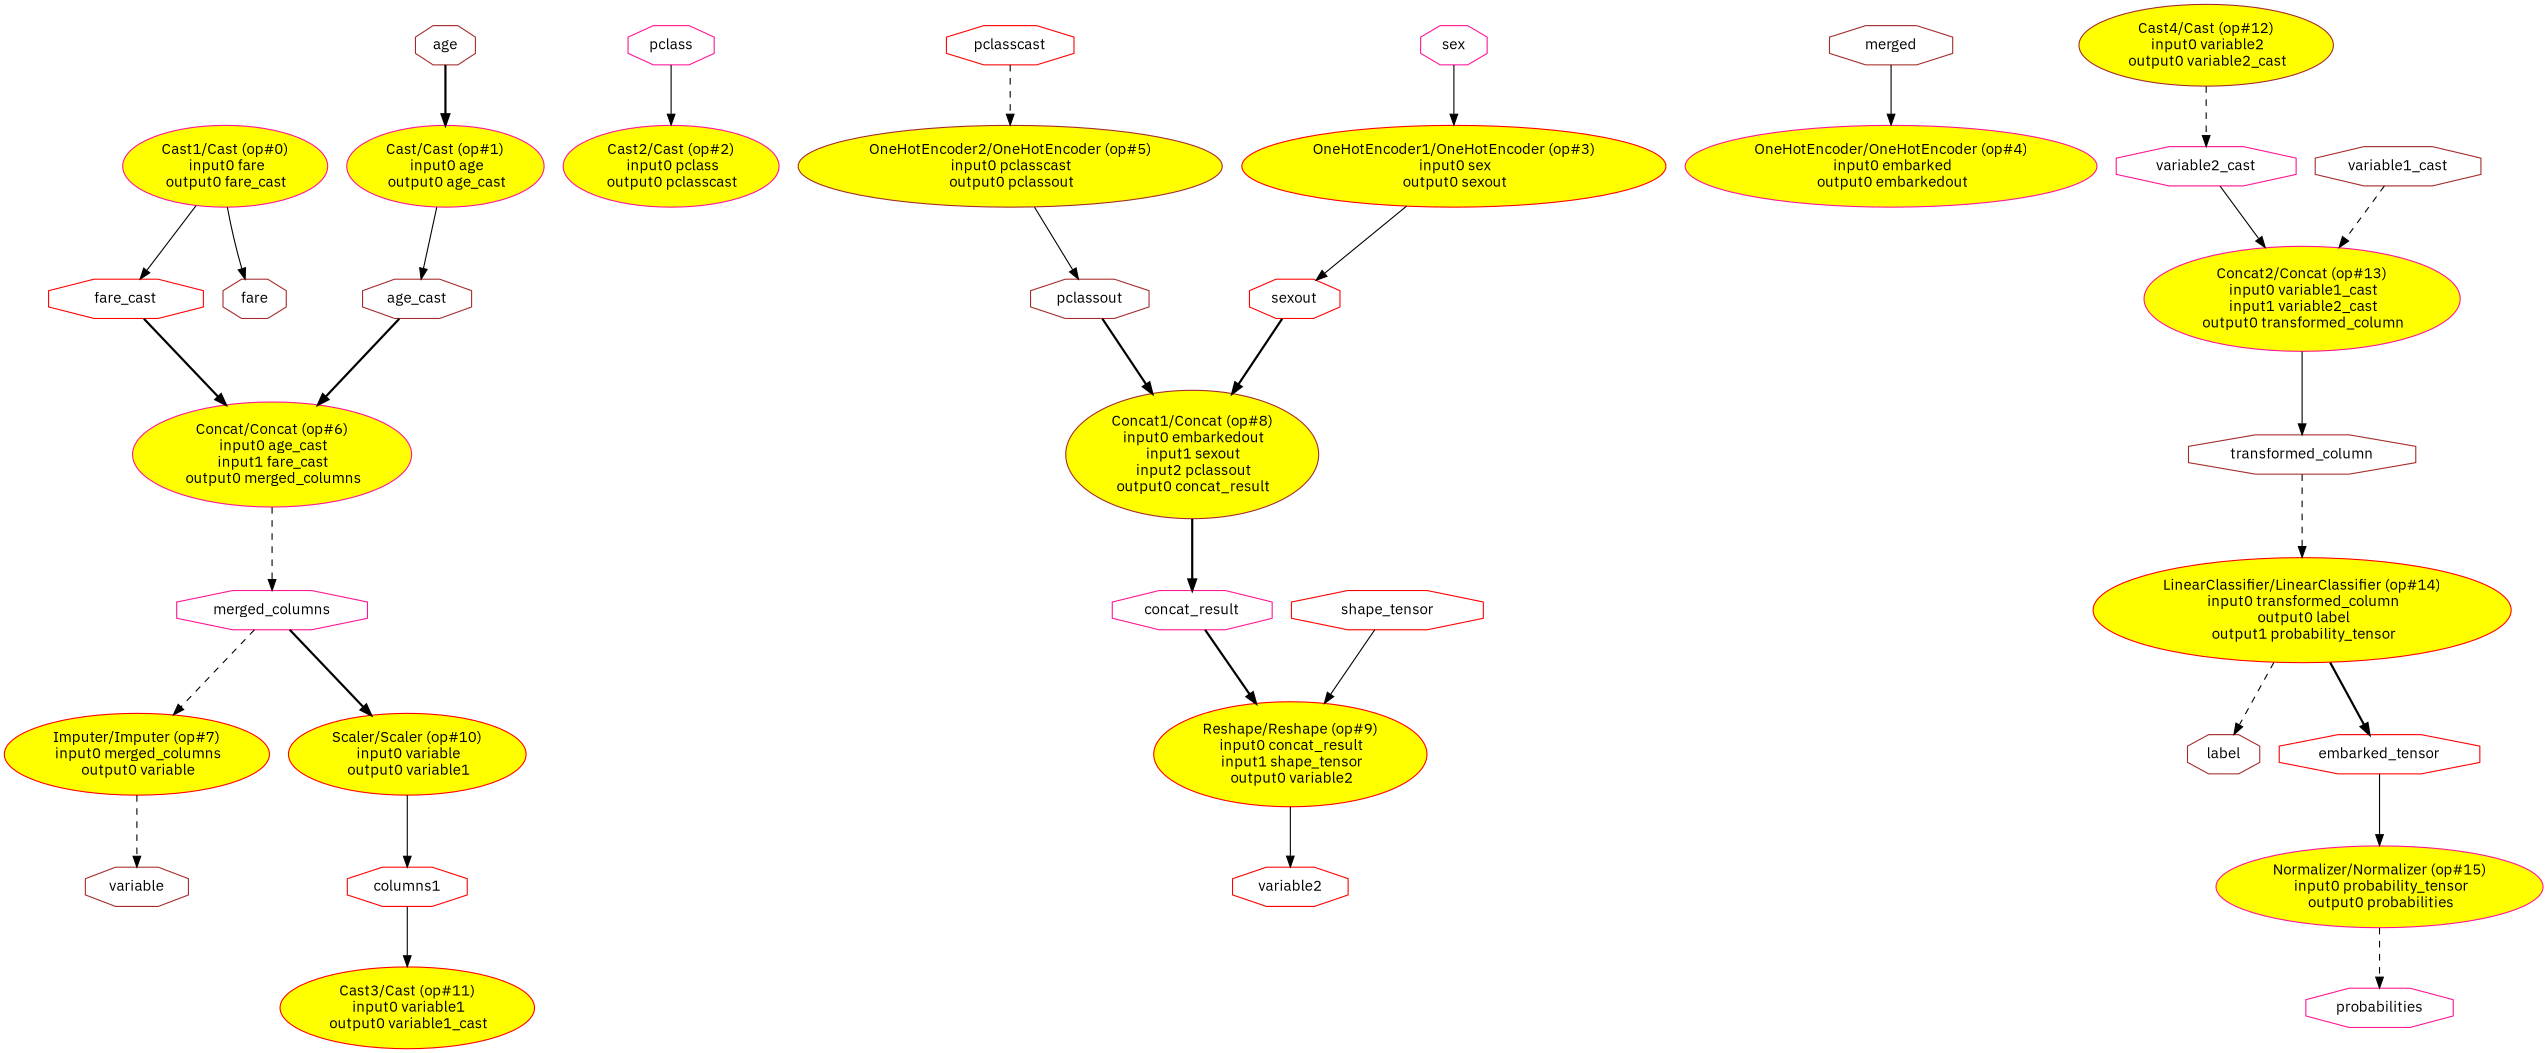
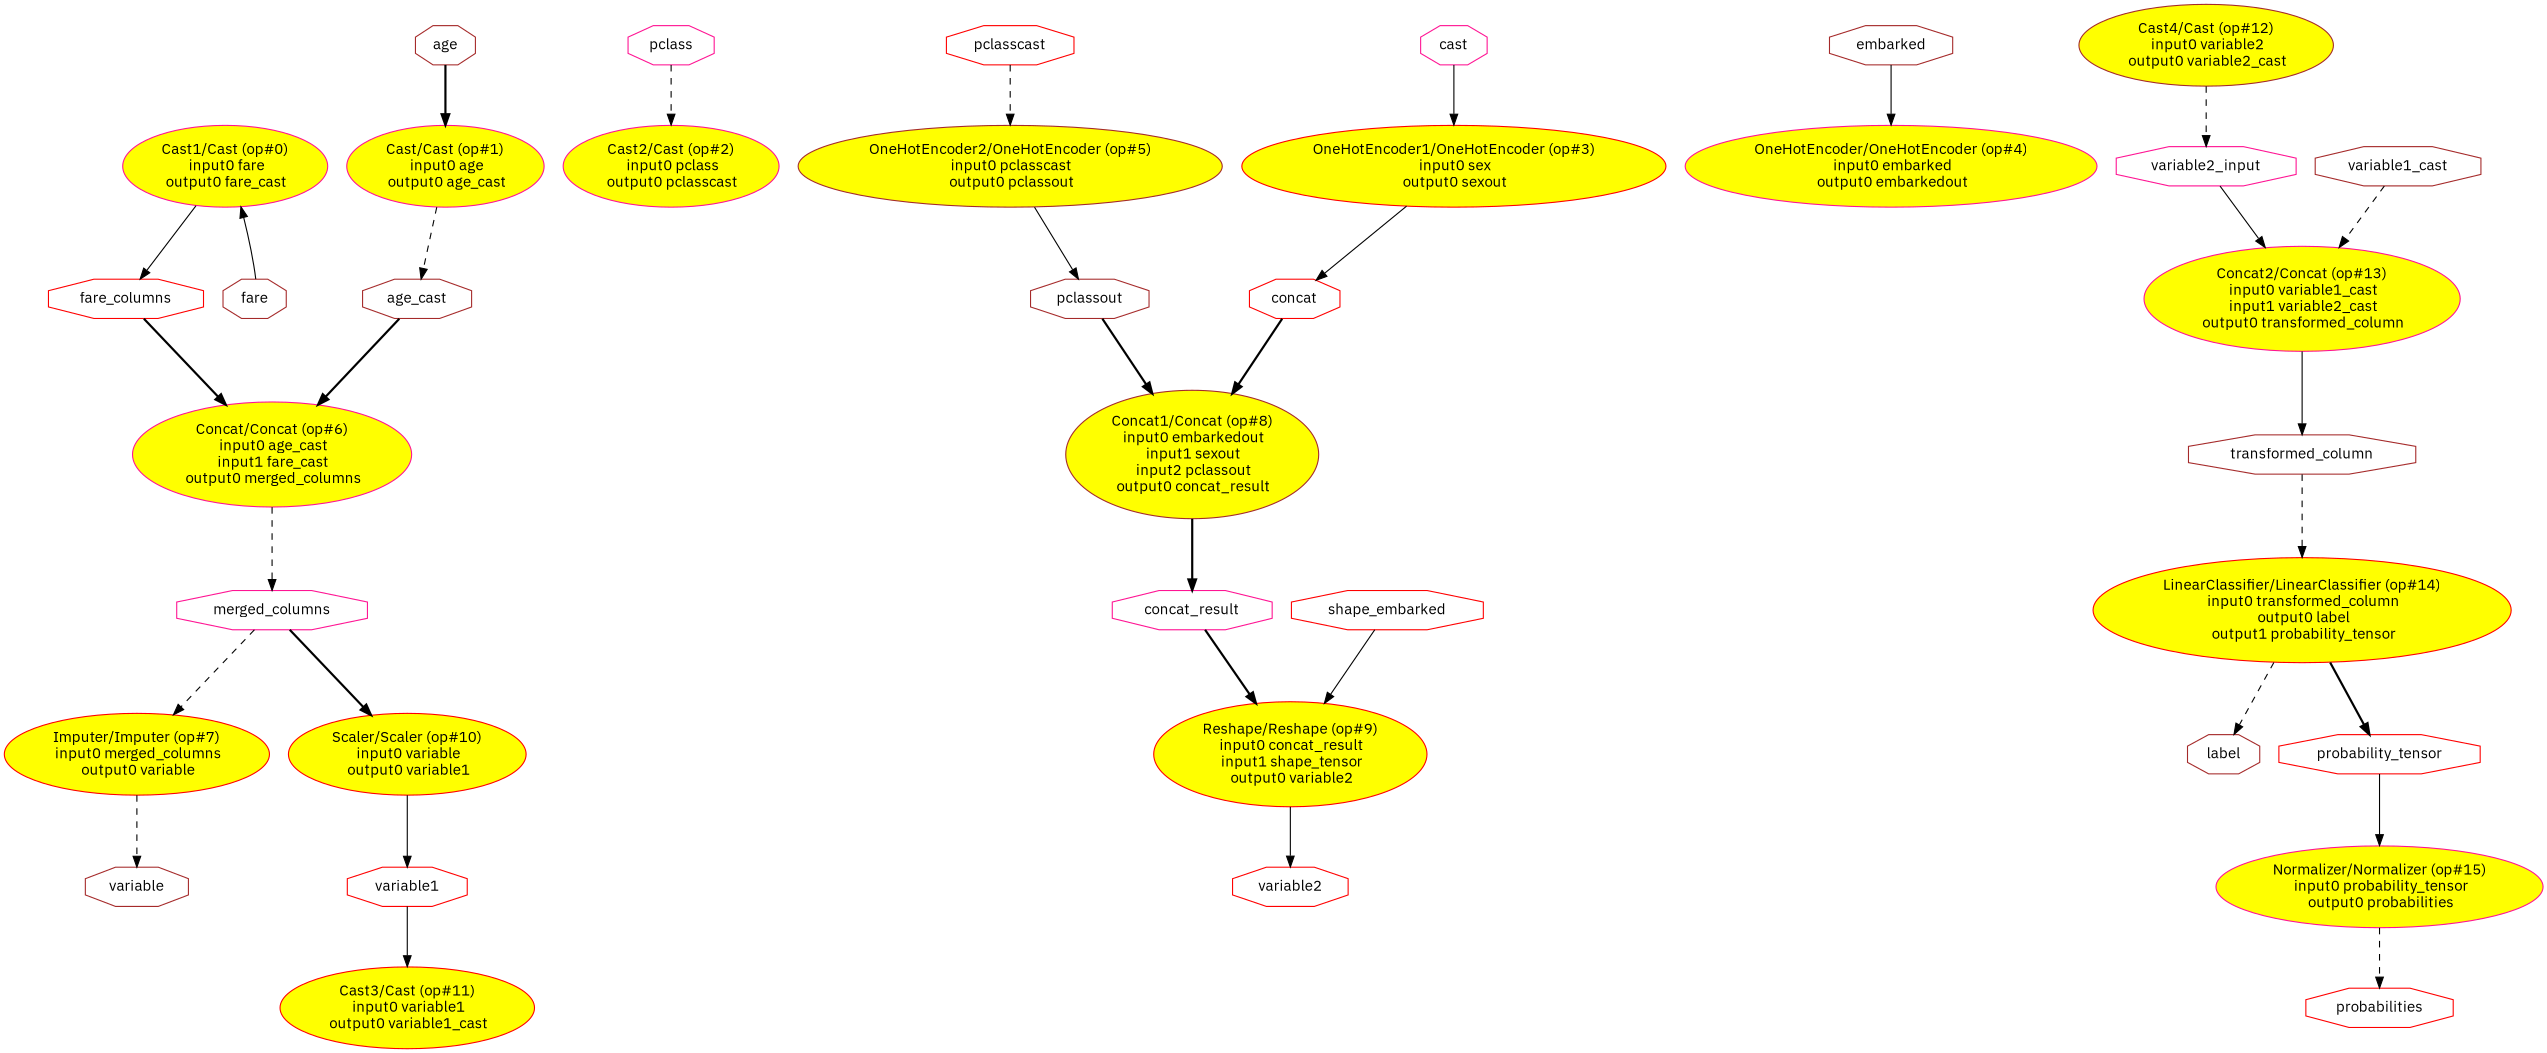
(1454, 45) -> (1454, 45)
(1891, 45) -> (1891, 45)
(671, 89) -> (671, 89)
(2206, 166) -> (2206, 166)
(234, 238) -> (251, 248)
(430, 238) -> (430, 238)
(126, 299) -> (126, 299)
(1295, 299) -> (1295, 299)
(1387, 610) -> (1387, 610)
(2380, 754) -> (2380, 754)
(407, 887) -> (407, 887)
(2380, 1008) -> (2380, 1008)
